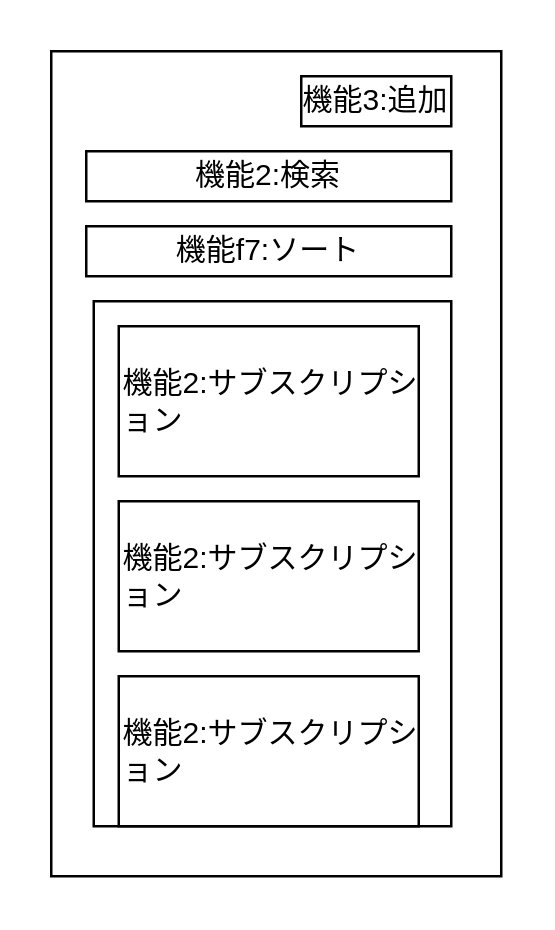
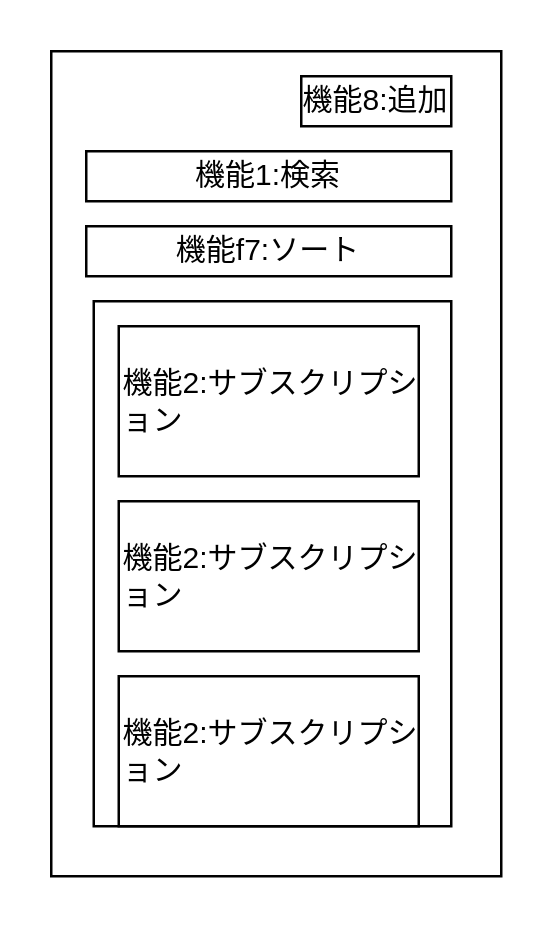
(376, 101) -> (376, 101)
(269, 176) -> (269, 176)
